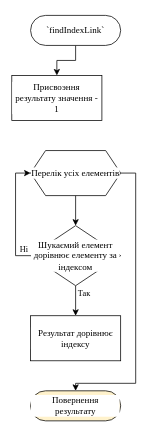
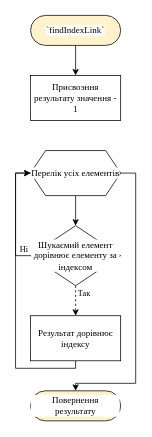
(75, 30) -> (75, 30)
(57, 98) -> (75, 98)
(75, 297) -> (75, 297)
none -> (15, 346)
